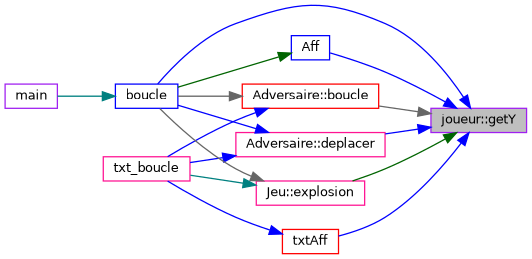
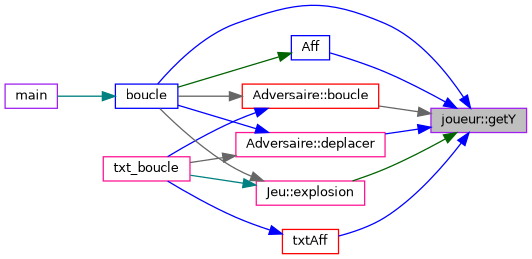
(206, 160) -> (206, 160)
